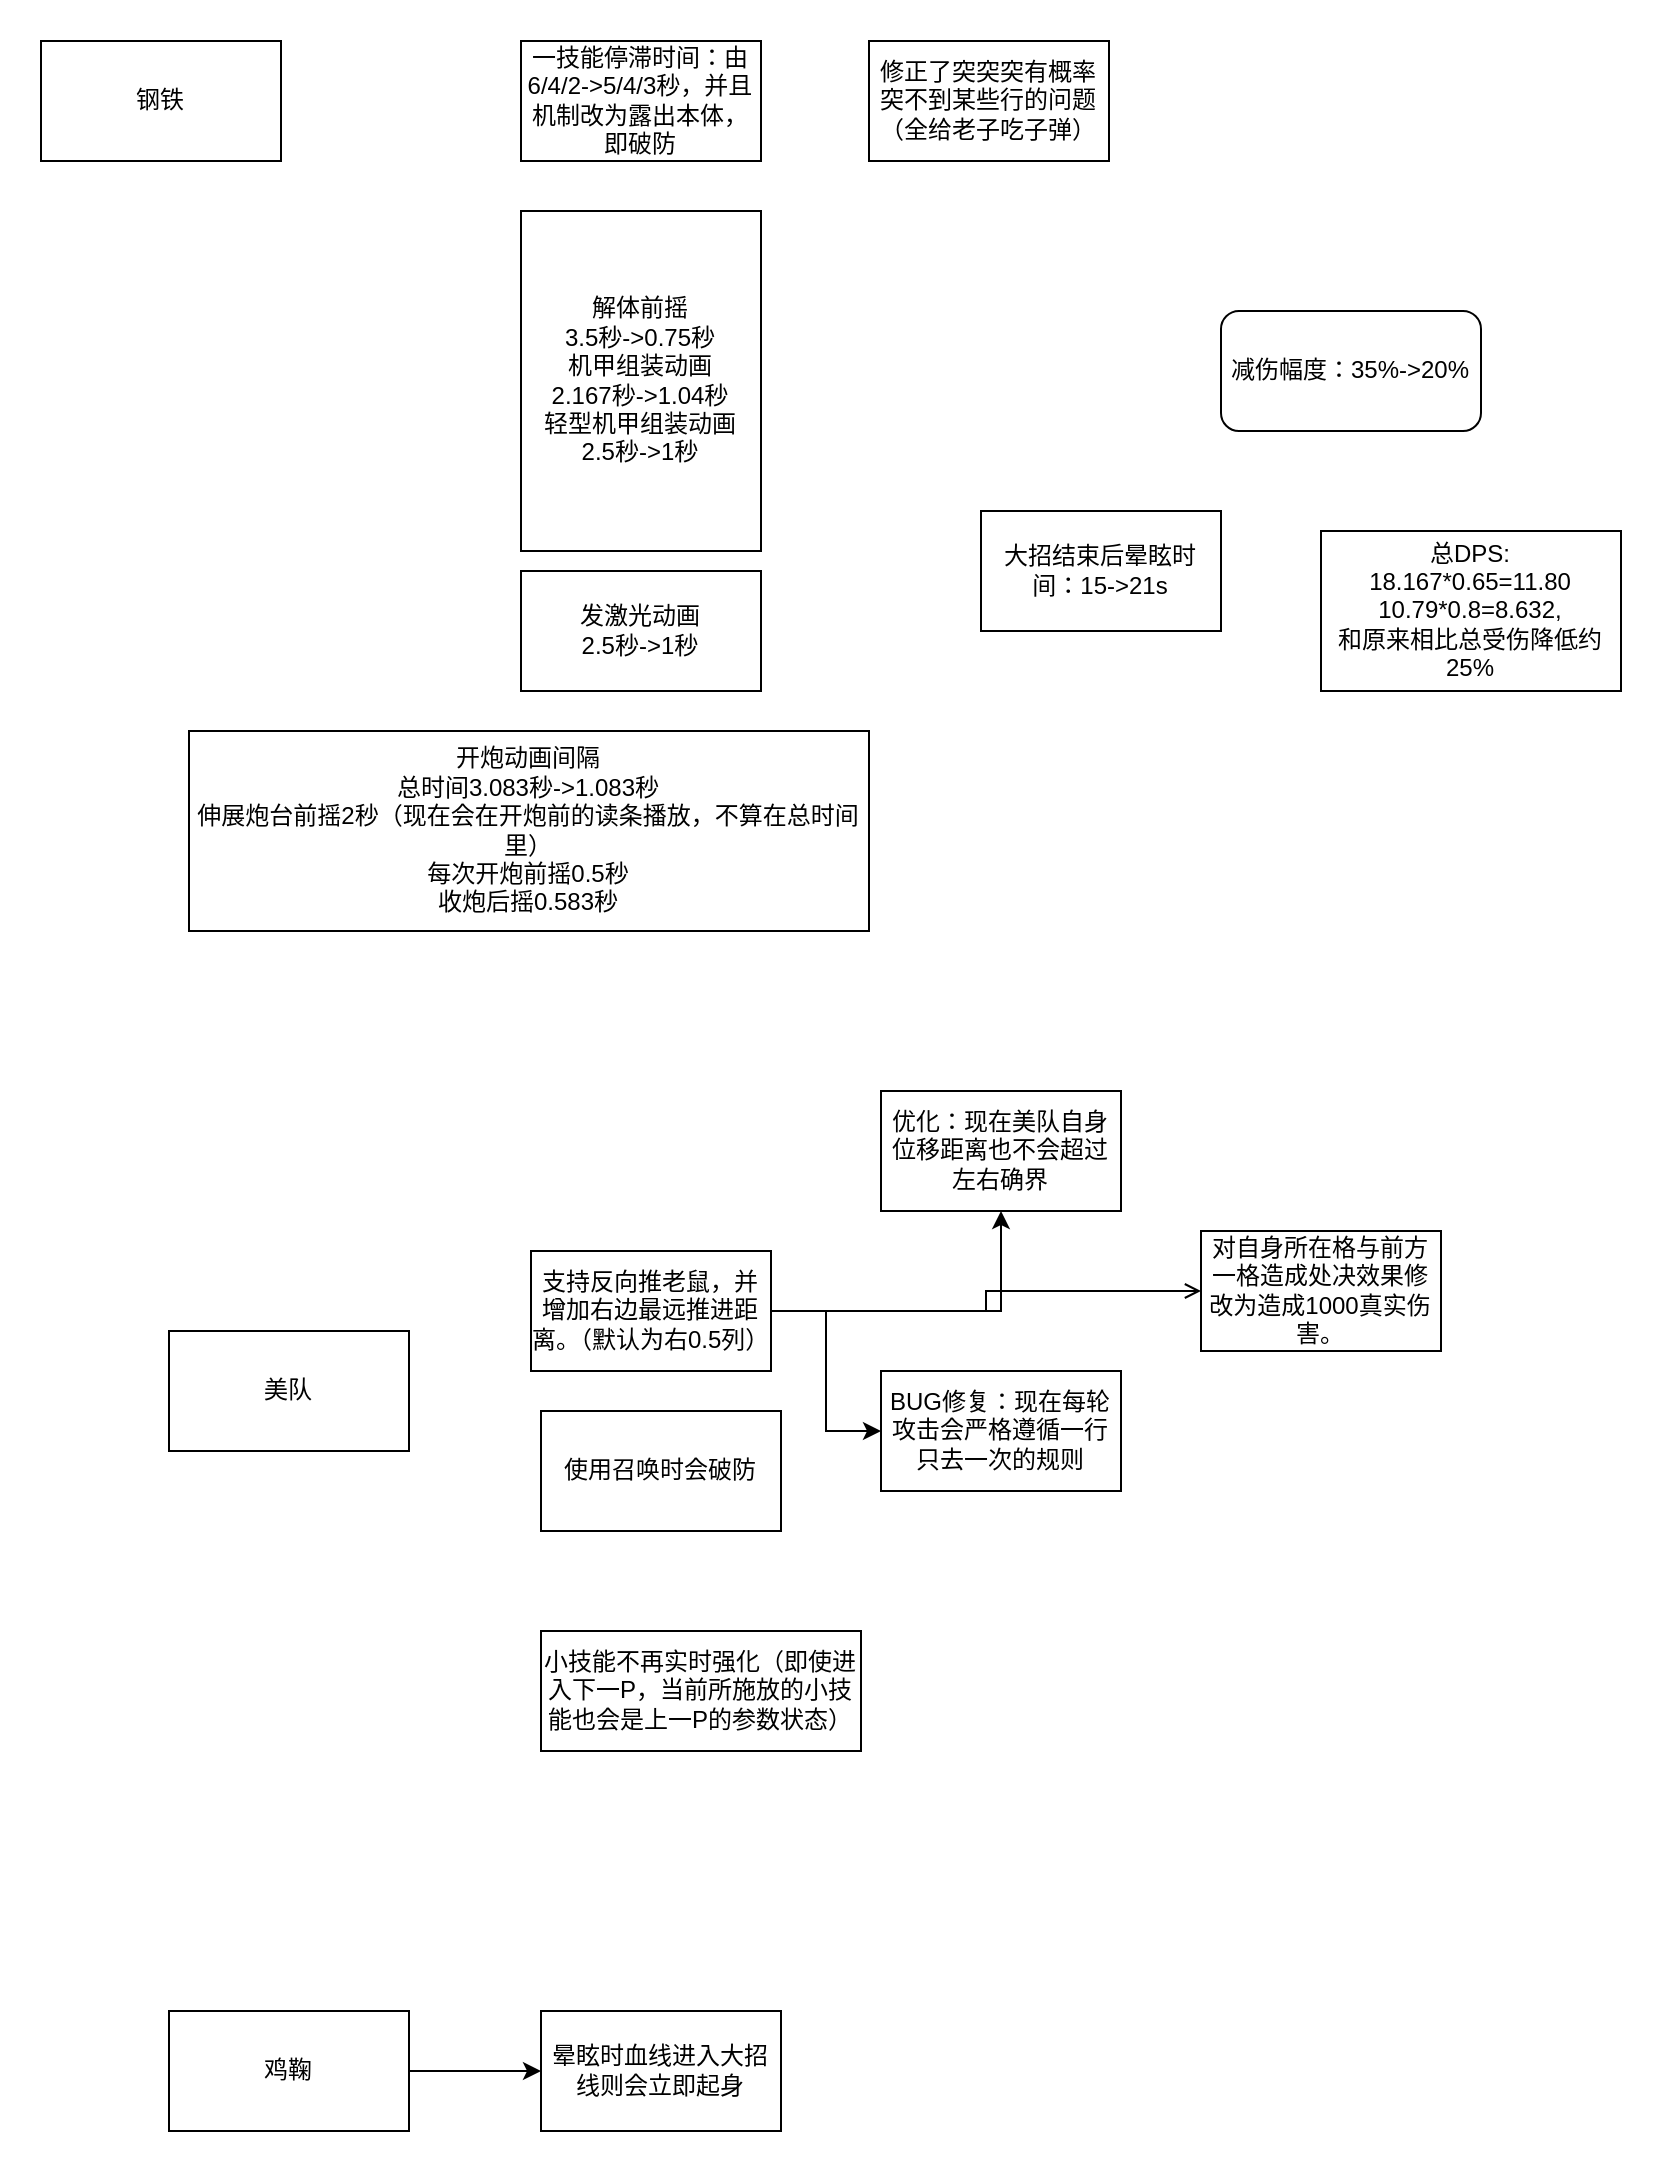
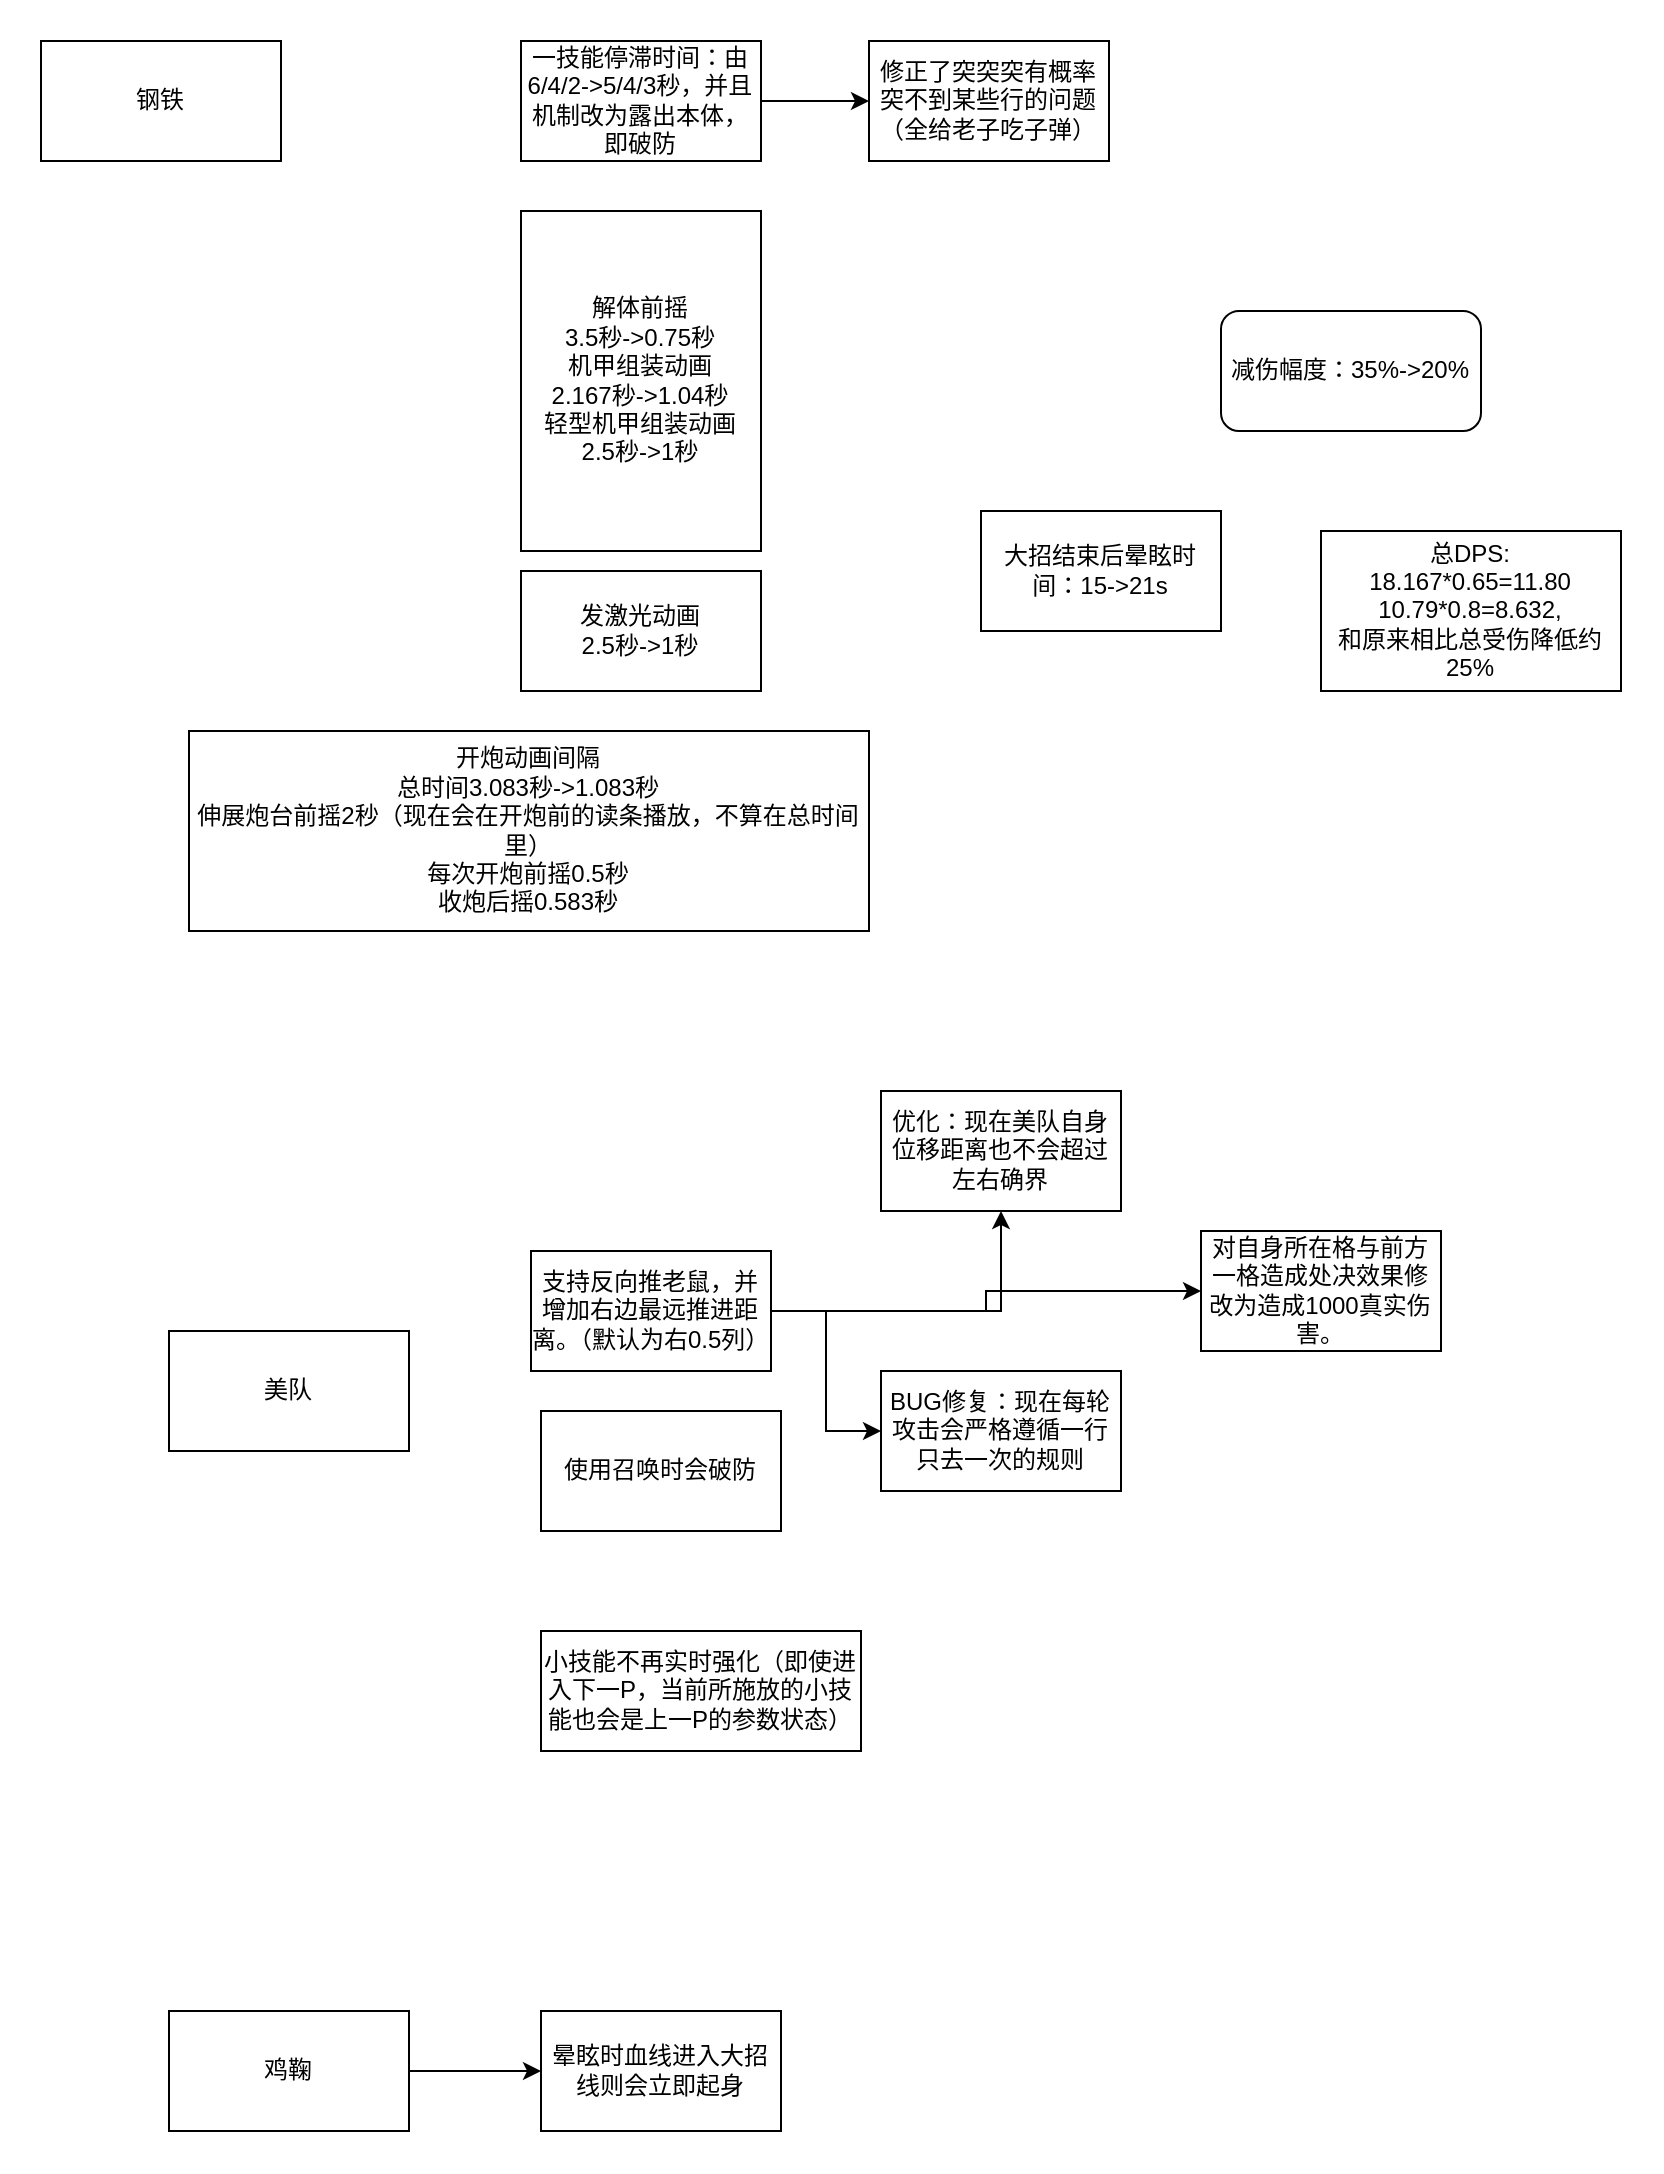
none -> (808, 101)
(1189, 1291) -> (1186, 1291)
